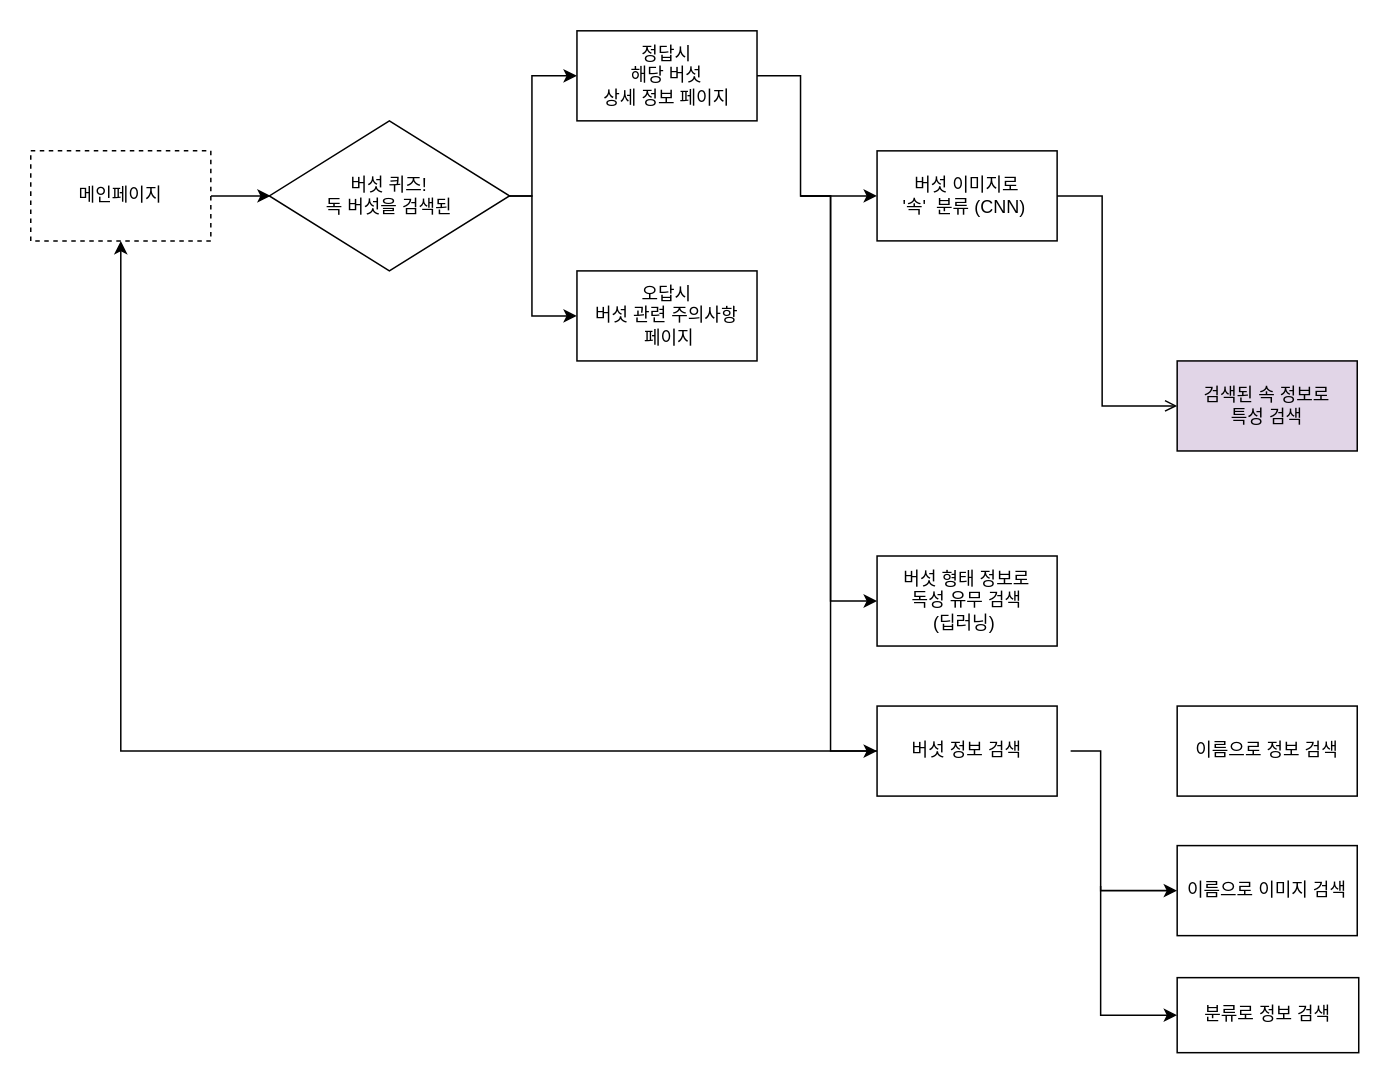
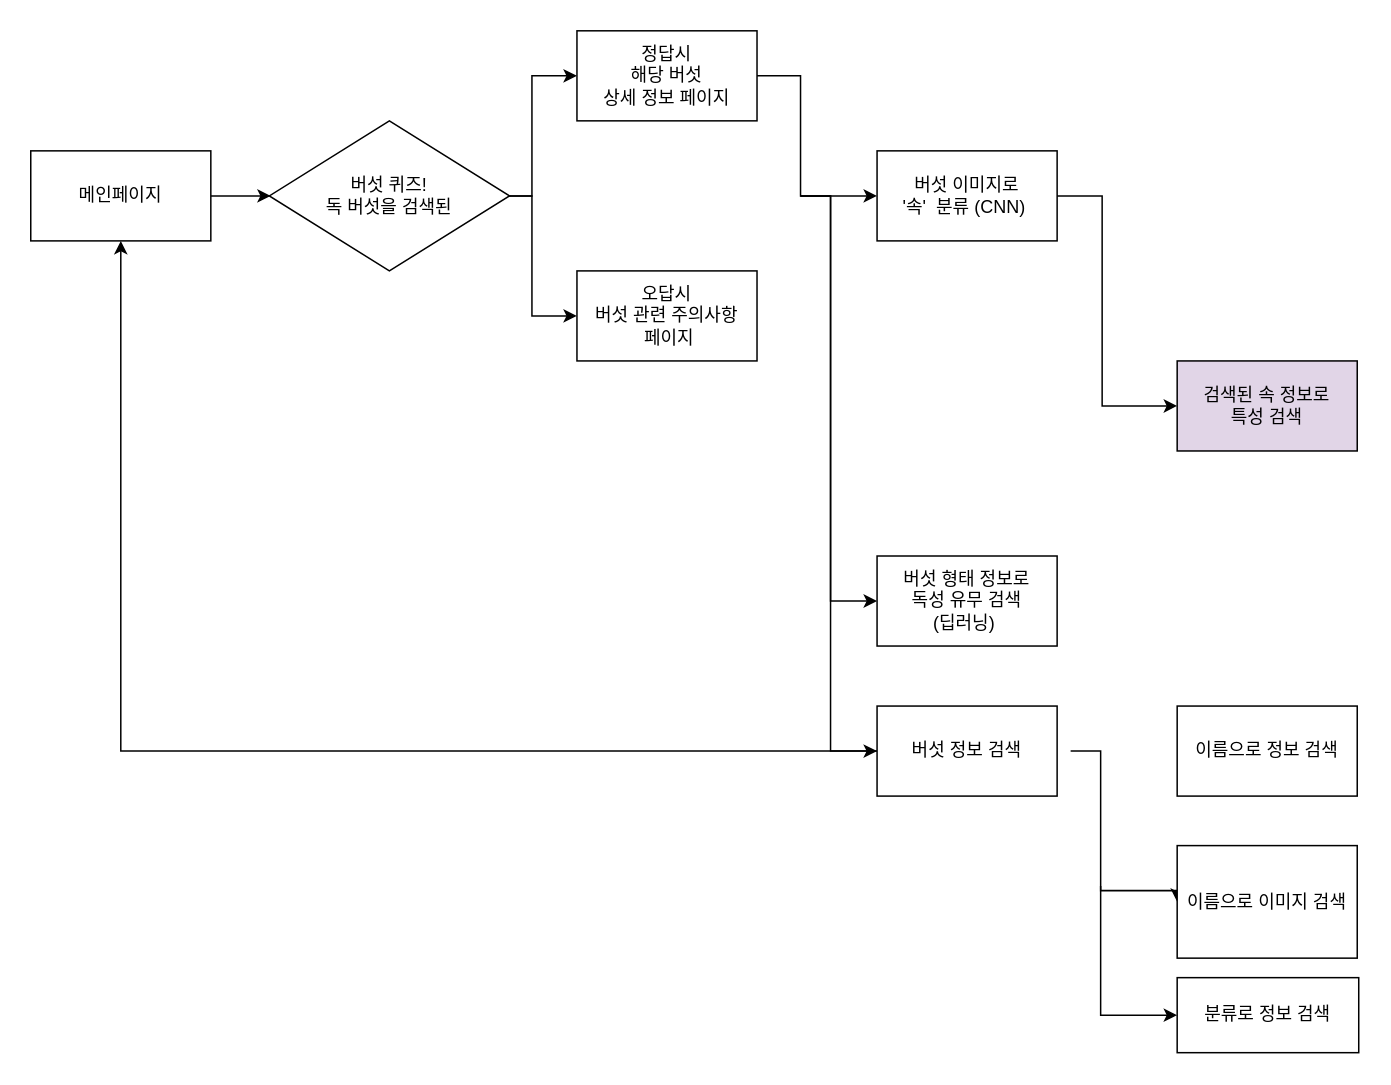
(121, 196) -> (121, 196)
(1167, 406) -> (1165, 406)
(1267, 890) -> (1267, 902)
